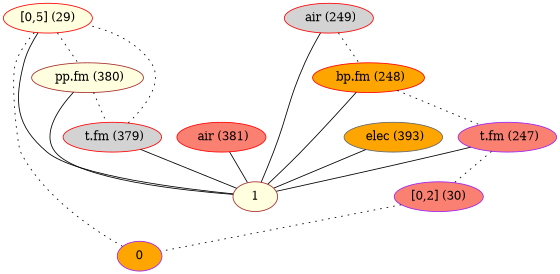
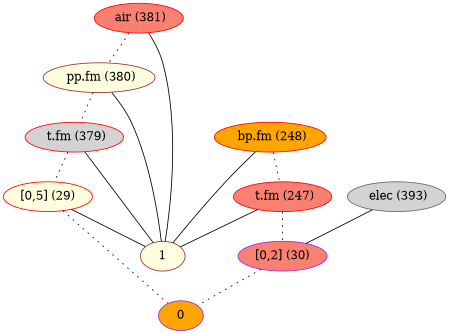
(329, 18) -> none
(68, 48) -> (119, 48)
(393, 137) -> (397, 197)
(507, 137) -> (283, 197)
(320, 169) -> (339, 227)
